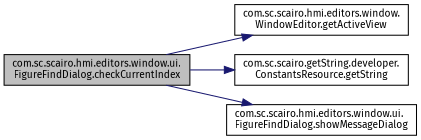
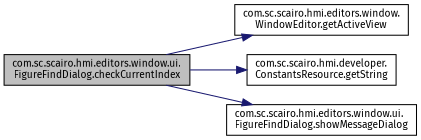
(322, 70) -> (322, 70)
